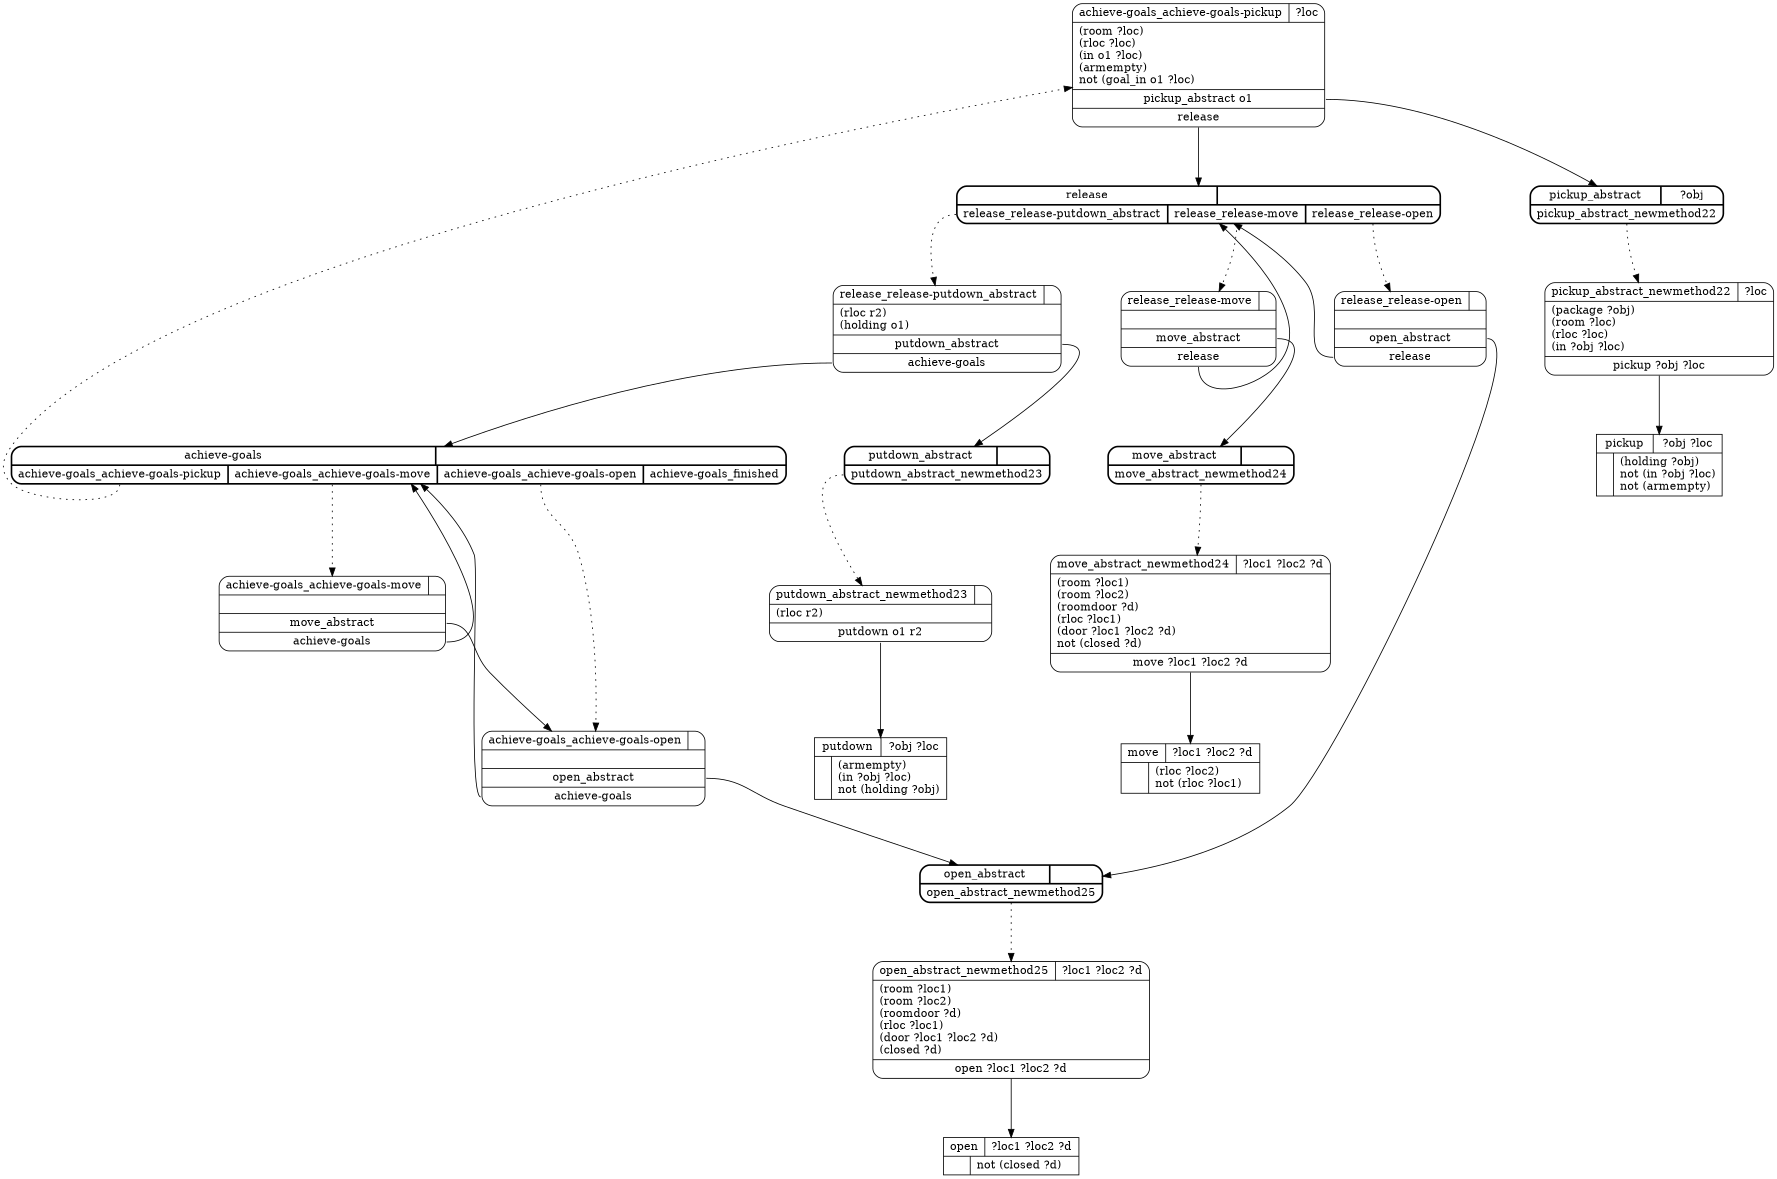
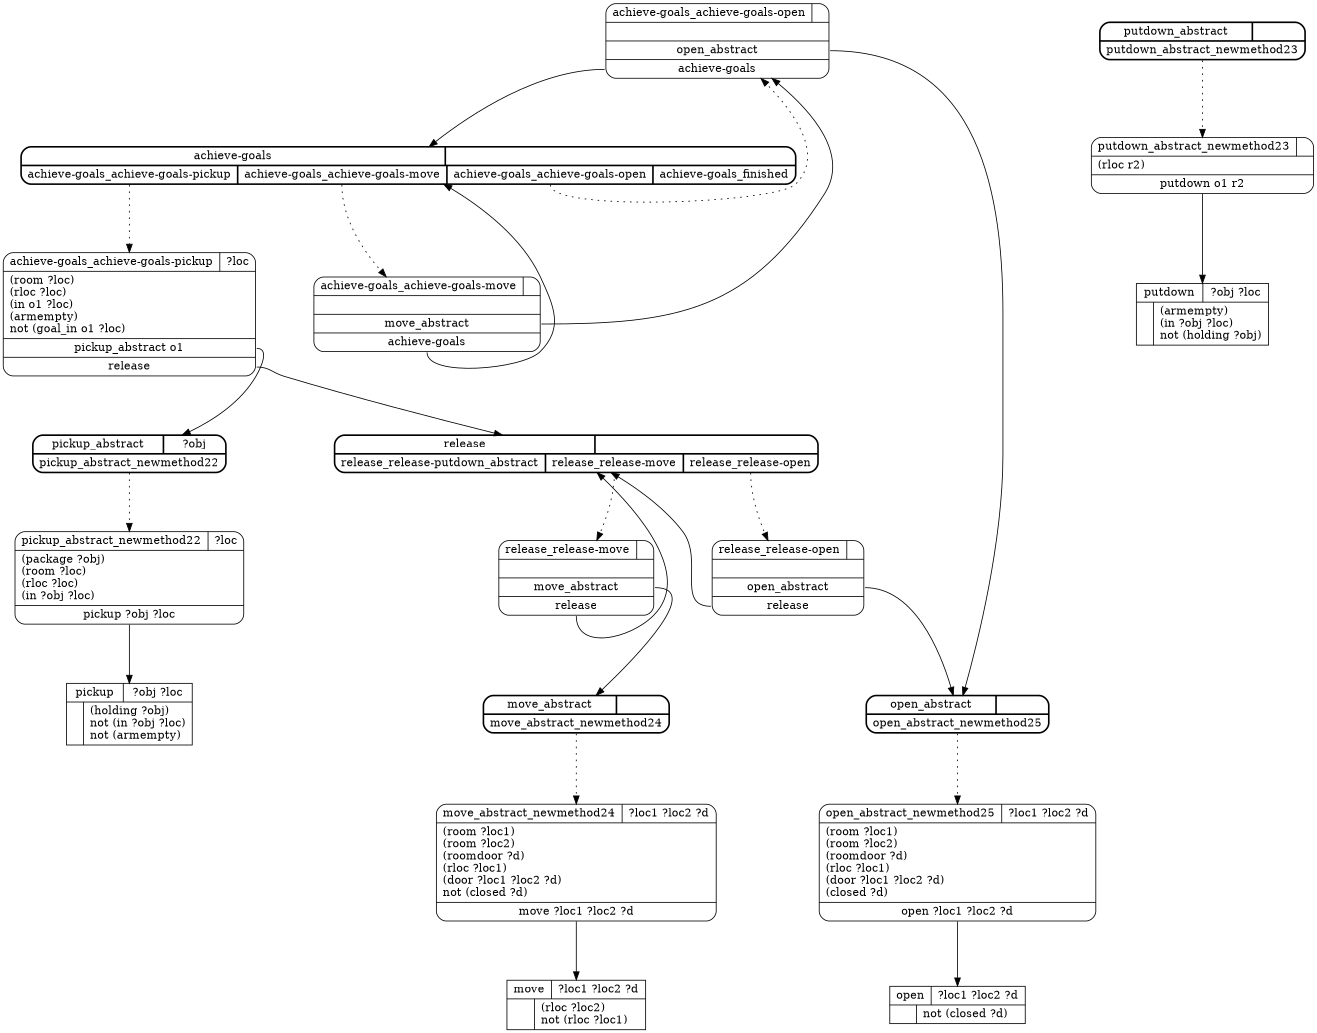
(947, 329) -> none
